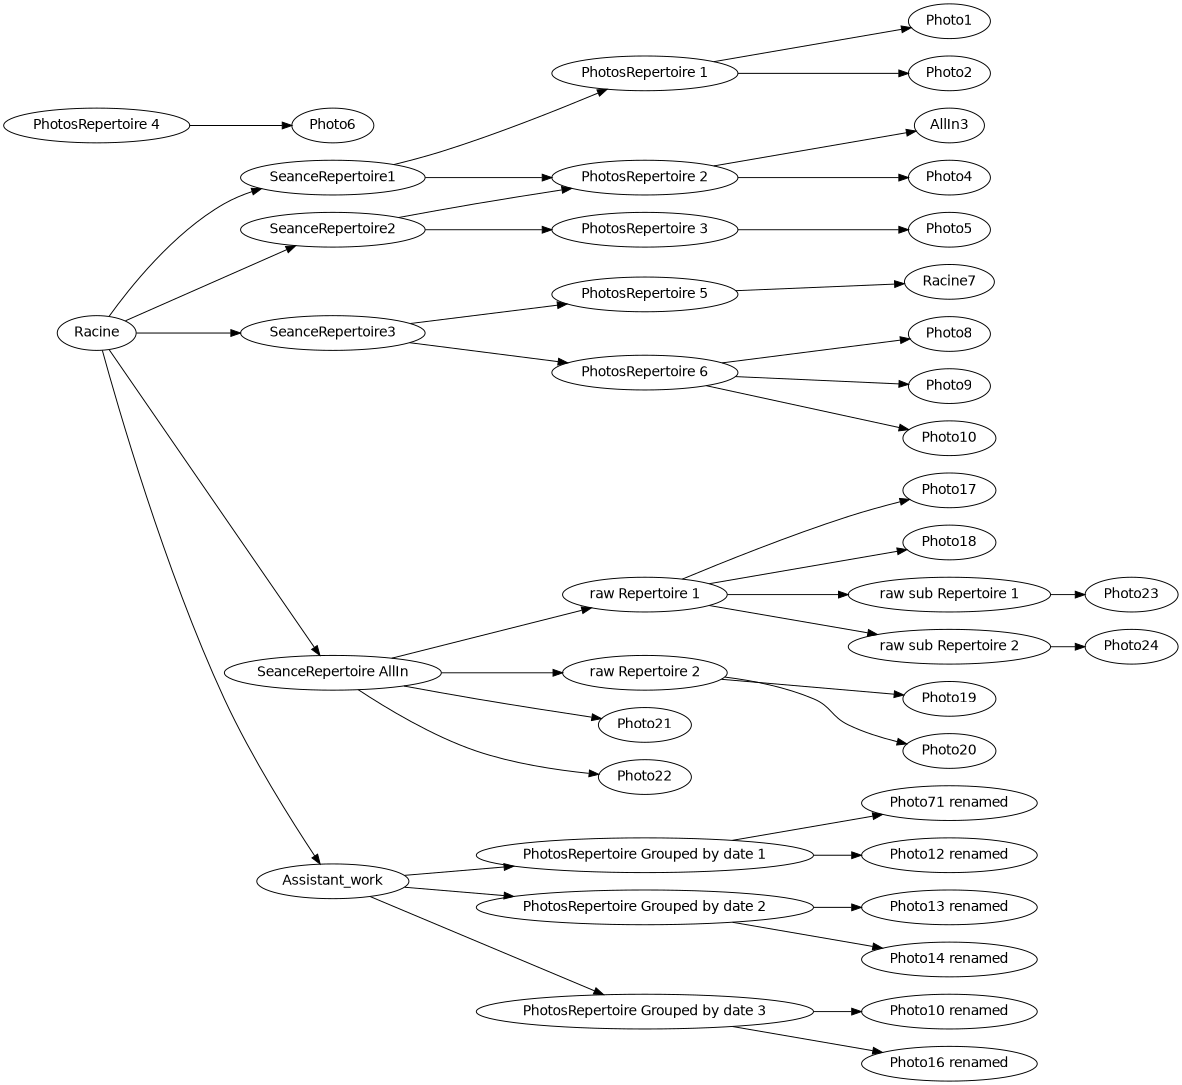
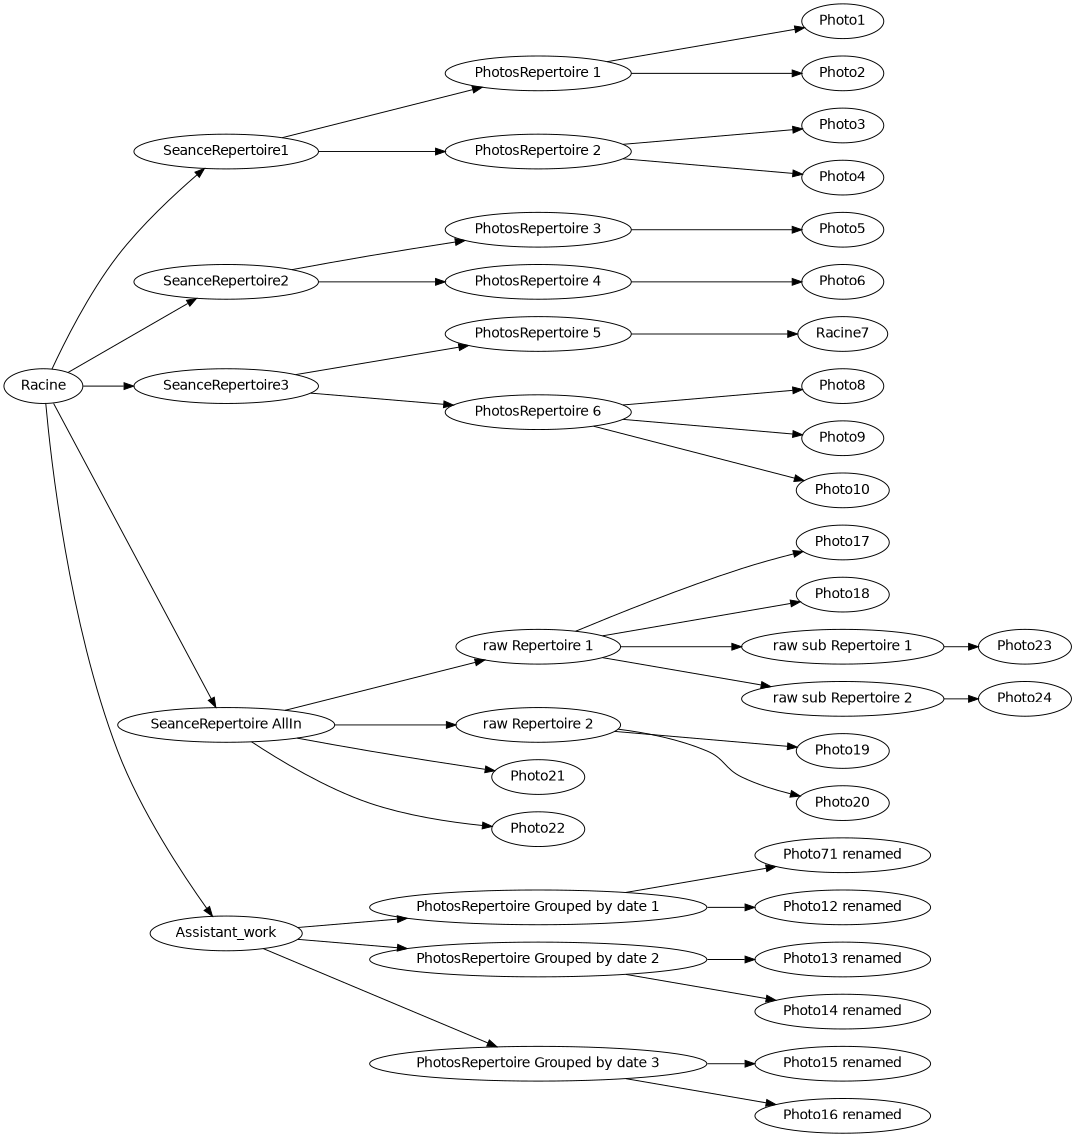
(949, 125) -> (843, 125)
(480, 203) -> (377, 282)
(949, 1012) -> (843, 1064)
